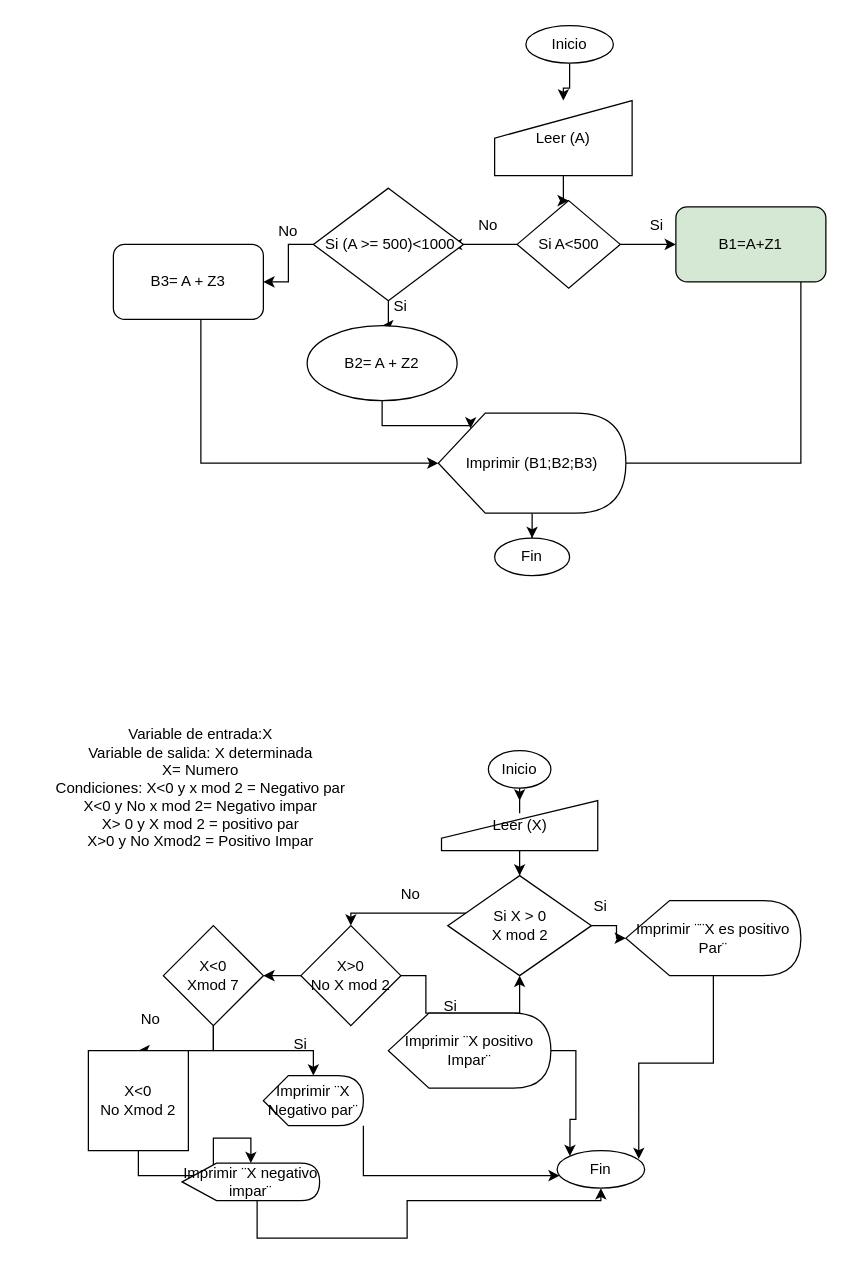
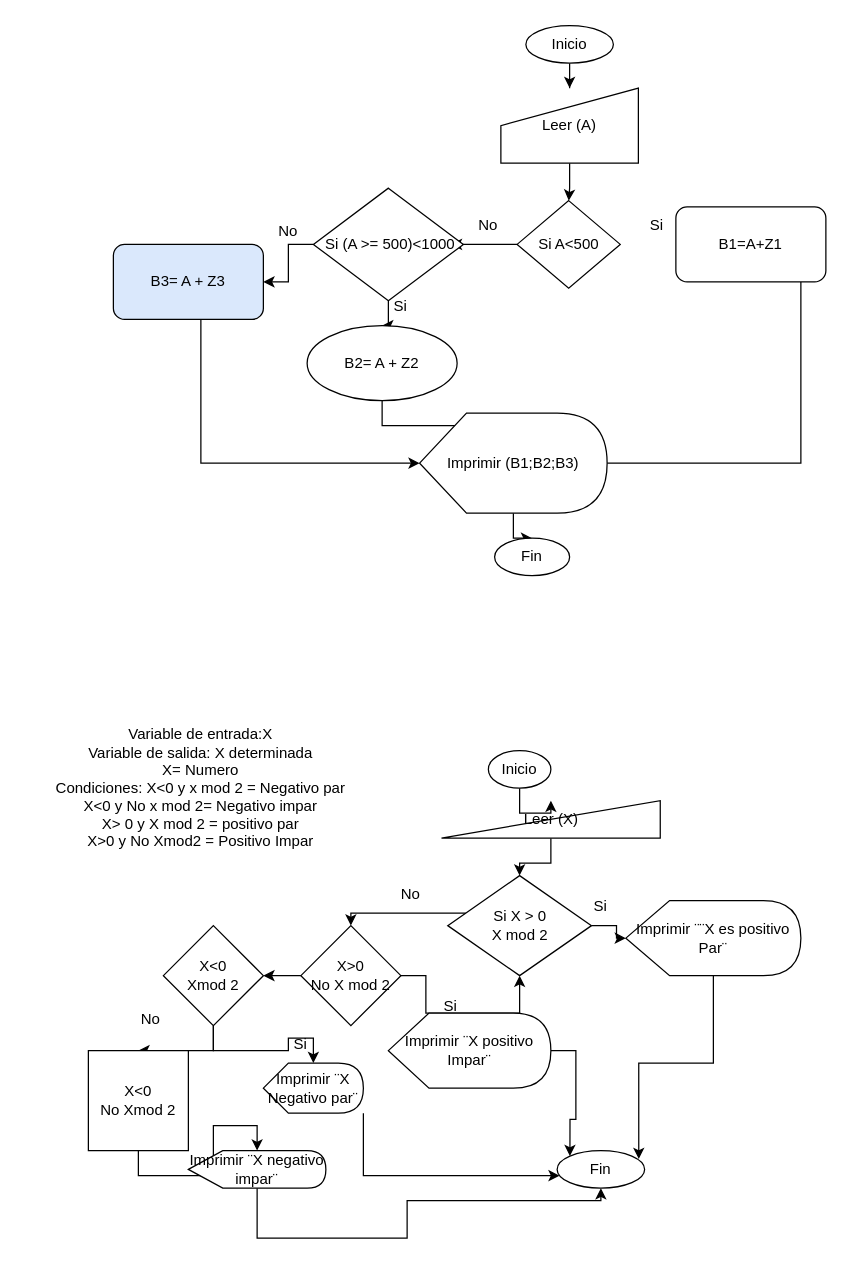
(563, 138) -> (569, 126)
(643, 244) -> none
(751, 244) -> (751, 244)
(188, 282) -> (188, 282)
(532, 463) -> (513, 463)
(519, 826) -> (551, 819)
(213, 976) -> (213, 976)
(313, 1101) -> (313, 1088)
(251, 1182) -> (257, 1169)
